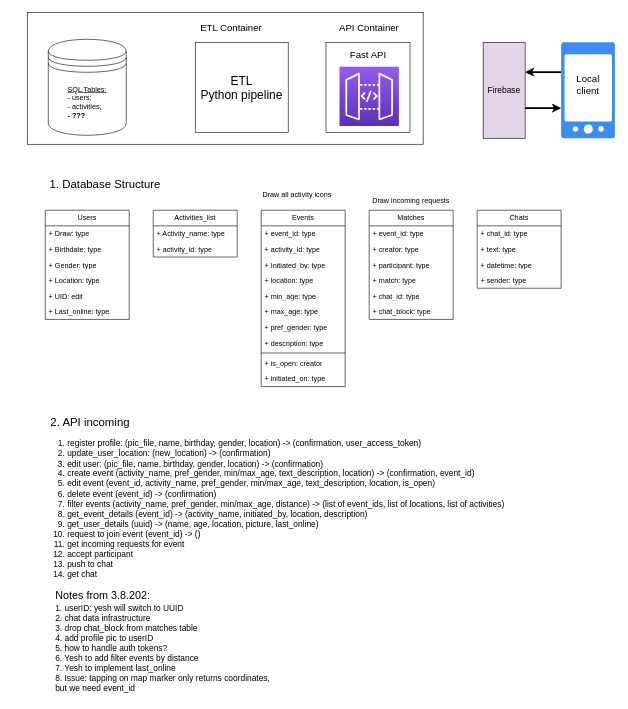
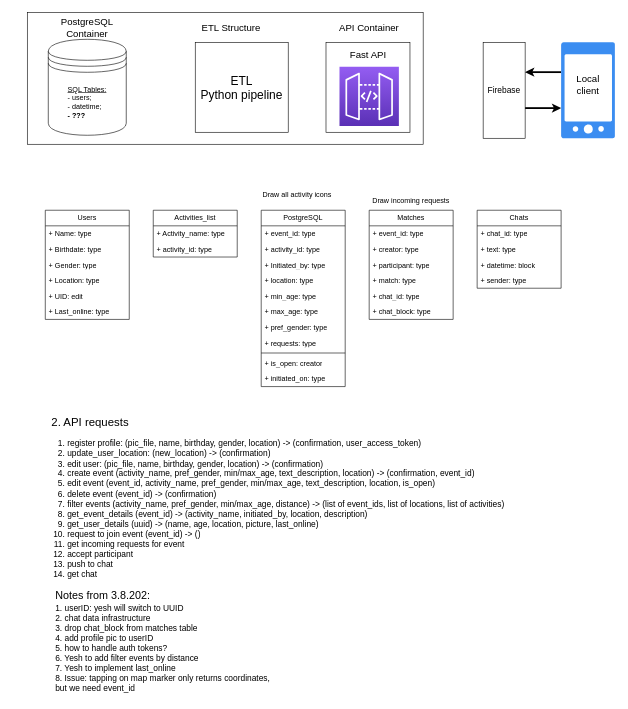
none -> (87, 27)
(231, 27) -> (231, 27)
(504, 90) -> (504, 90)
(87, 102) -> (87, 102)
(105, 185) -> none
(303, 218) -> (303, 218)
(70, 234) -> (70, 234)
(509, 266) -> (510, 266)
(299, 344) -> (294, 344)
(90, 423) -> (90, 423)
